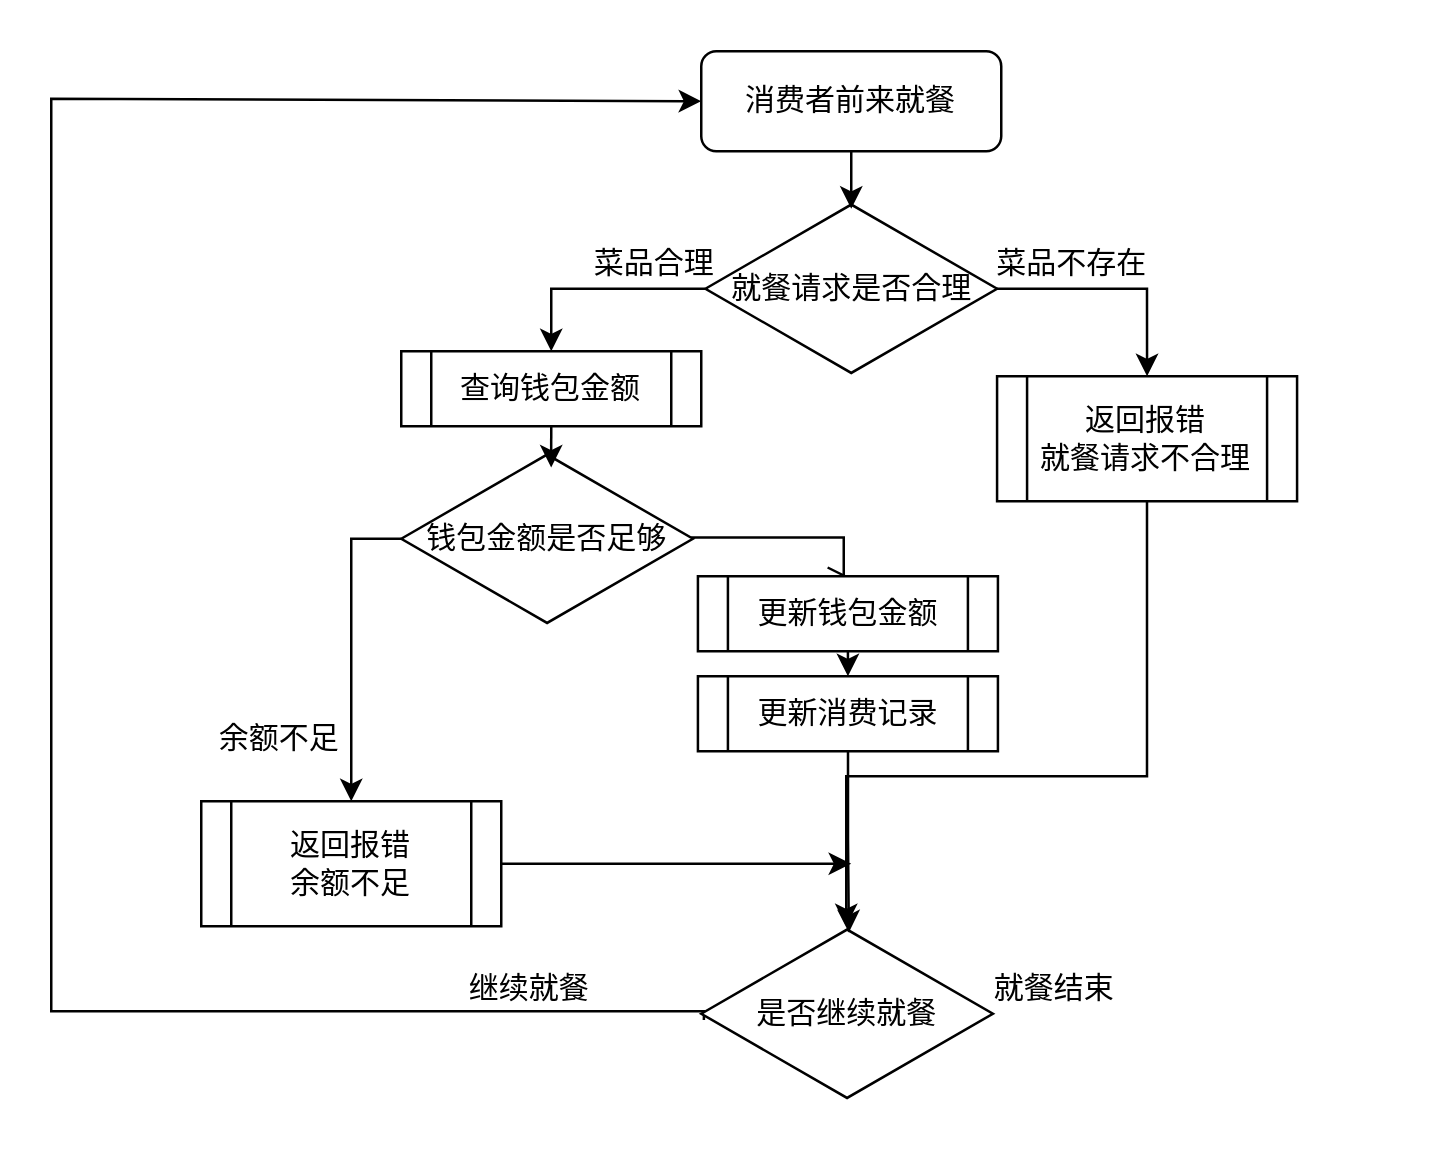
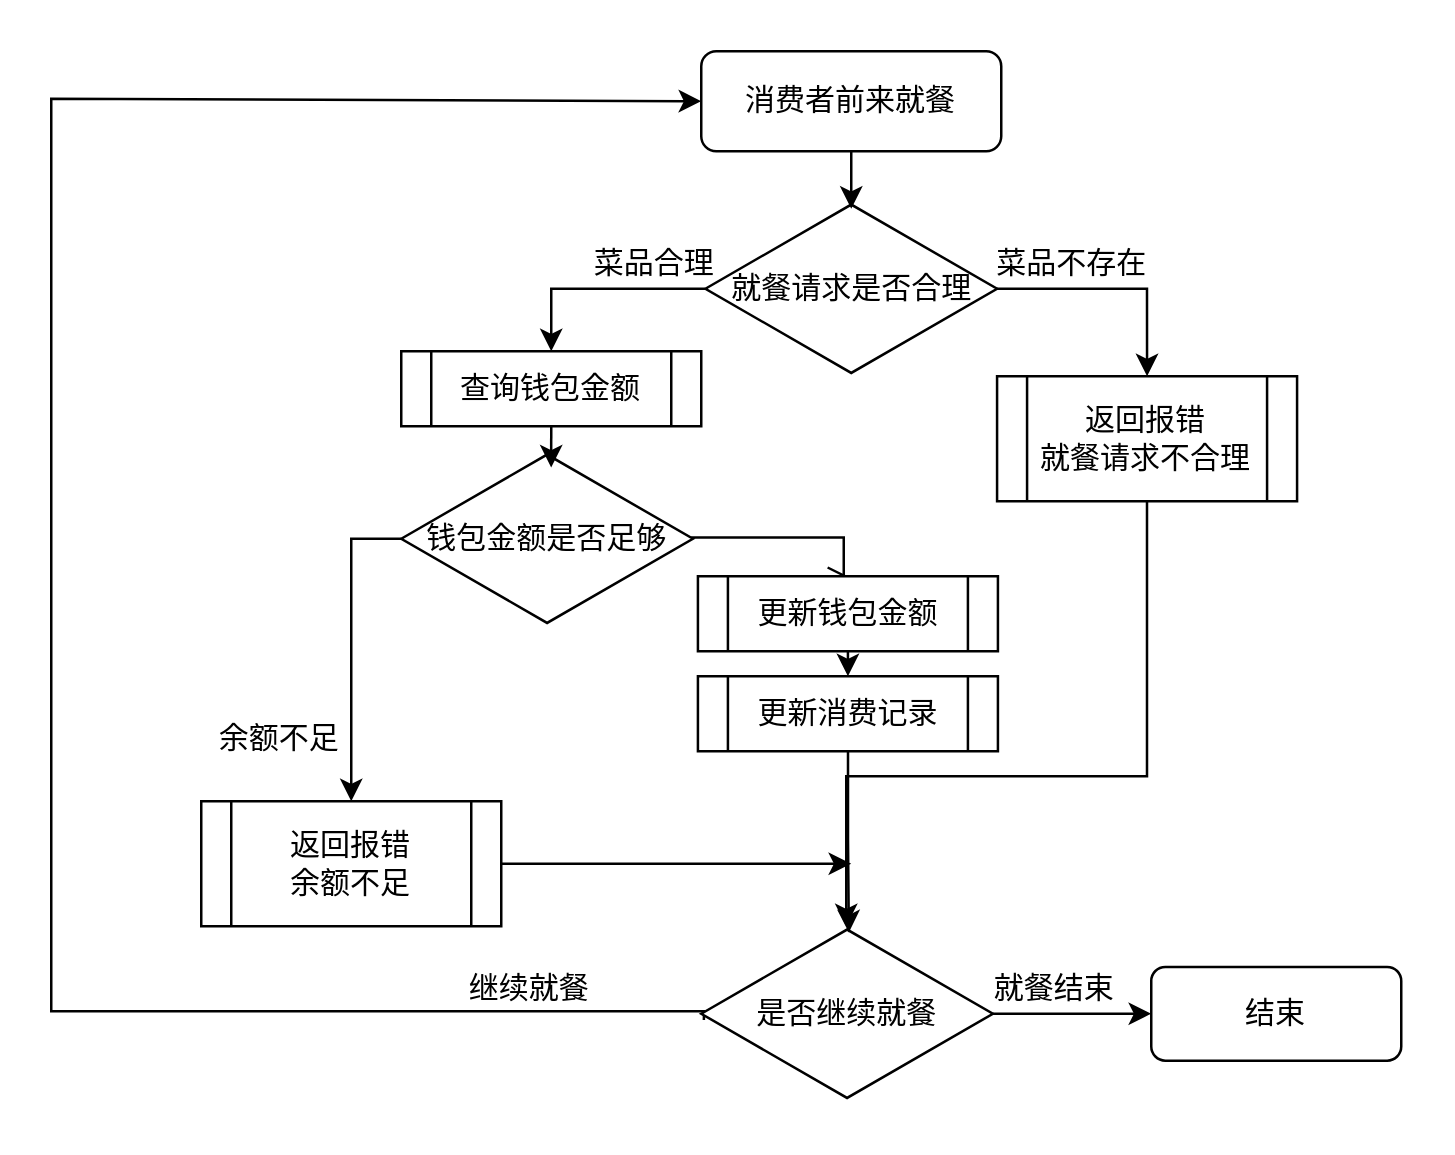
none -> (1064, 1014)
none -> (1276, 1014)
